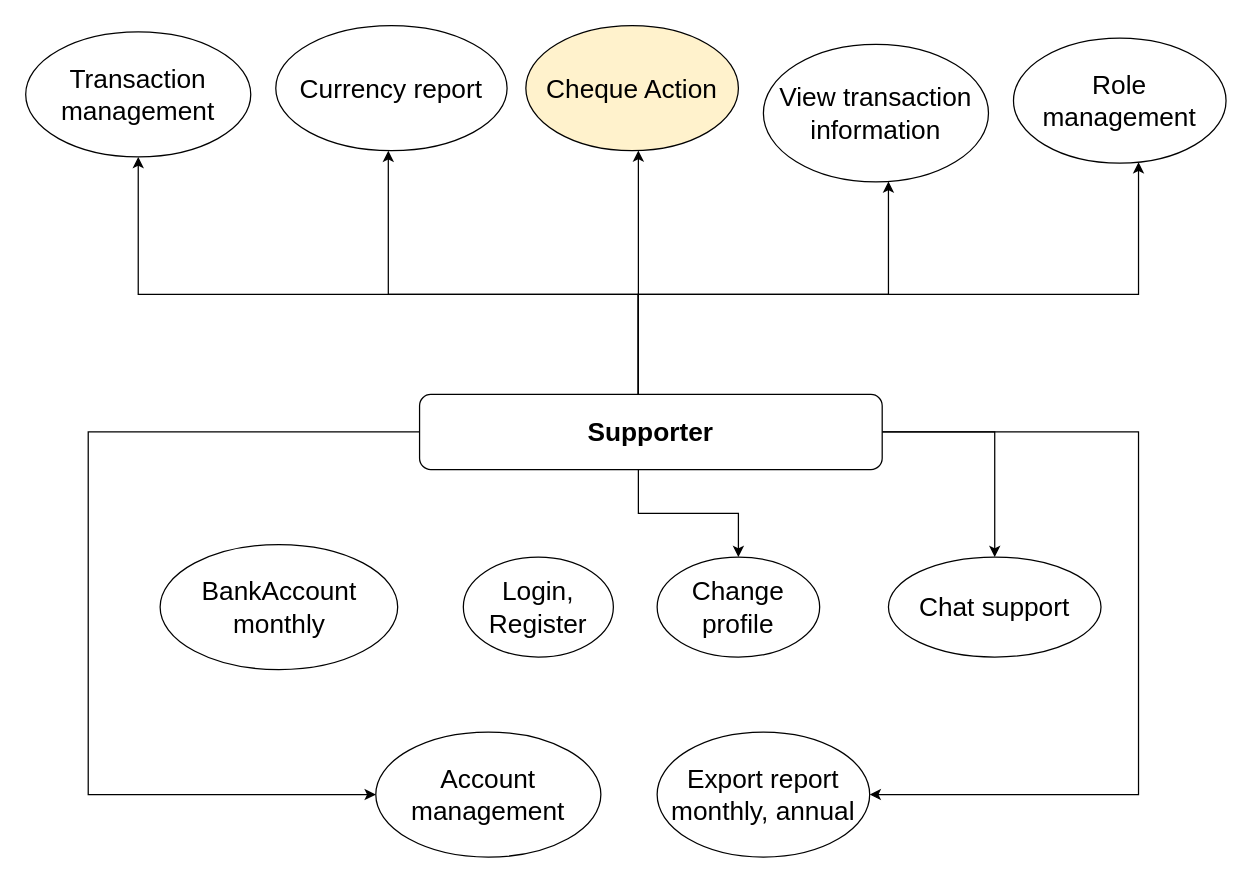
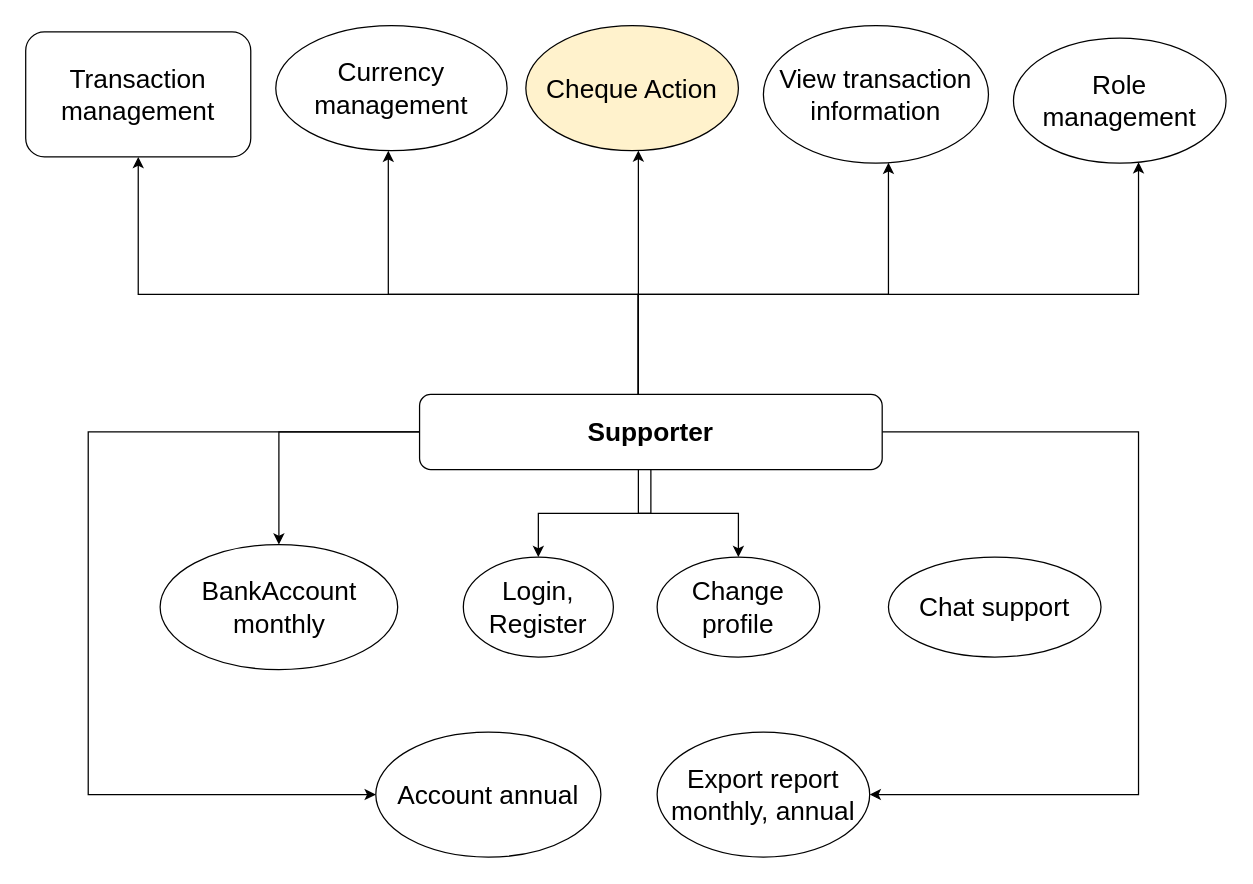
(391, 88) -> (391, 88)
(138, 94) -> (138, 94)
(876, 113) -> (876, 94)
none -> (279, 484)
(994, 491) -> (569, 513)
(488, 794) -> (488, 794)
